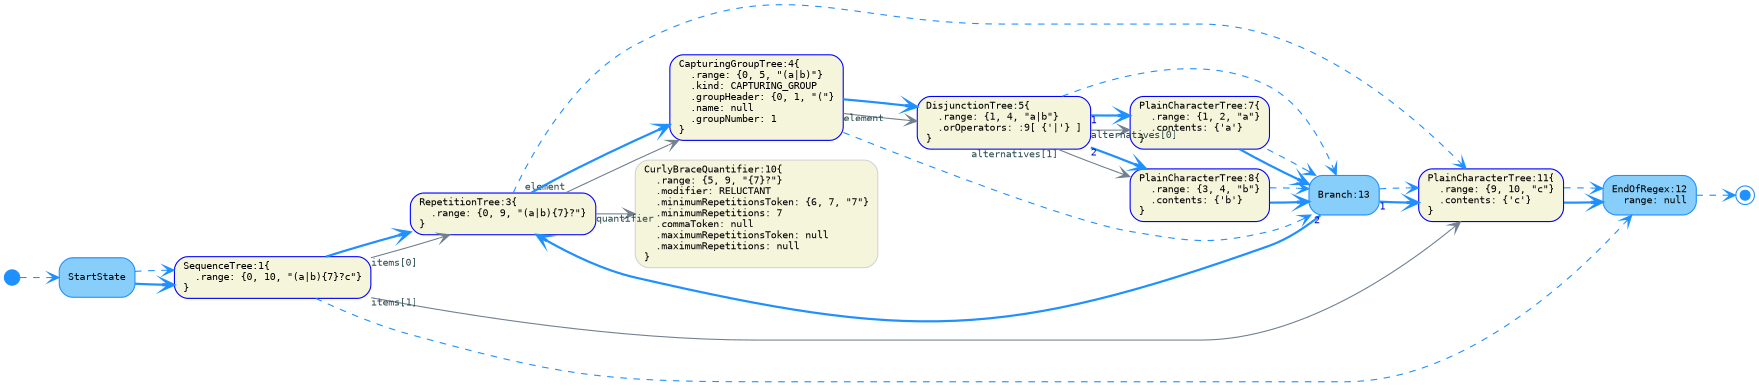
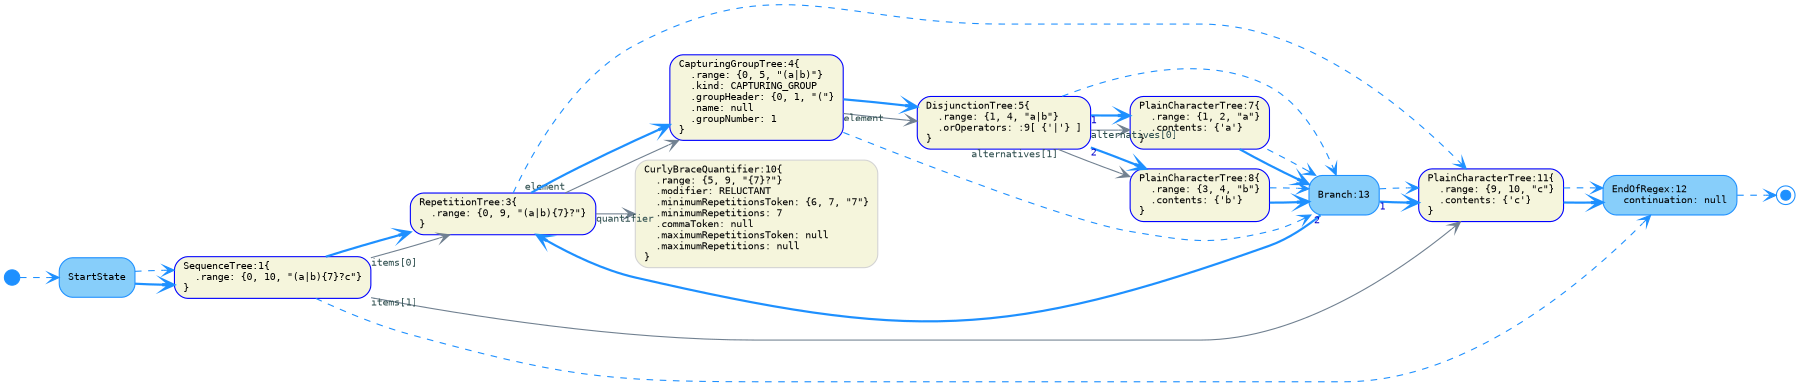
(1650, 195) -> (1670, 195)
